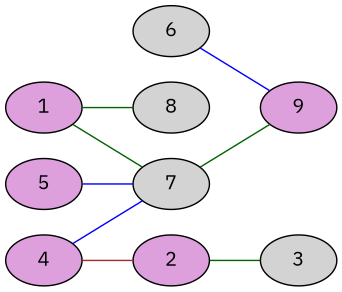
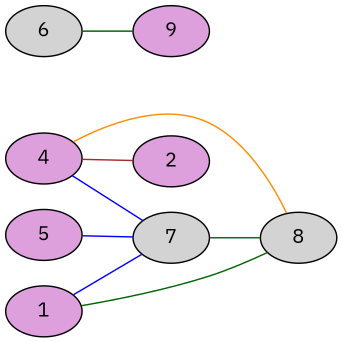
(235, 69) -> (108, 31)
none -> (199, 119)
(108, 146) -> (108, 275)
(235, 146) -> (235, 238)
(299, 260) -> none
